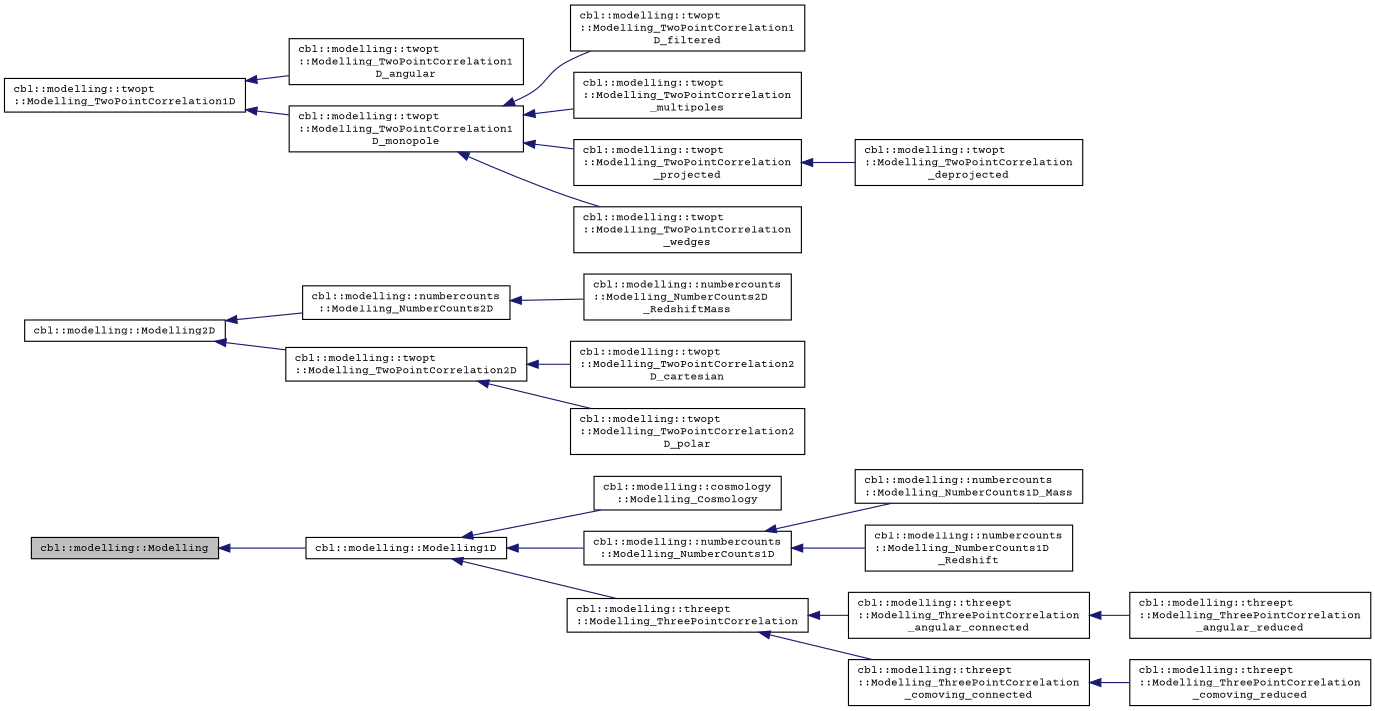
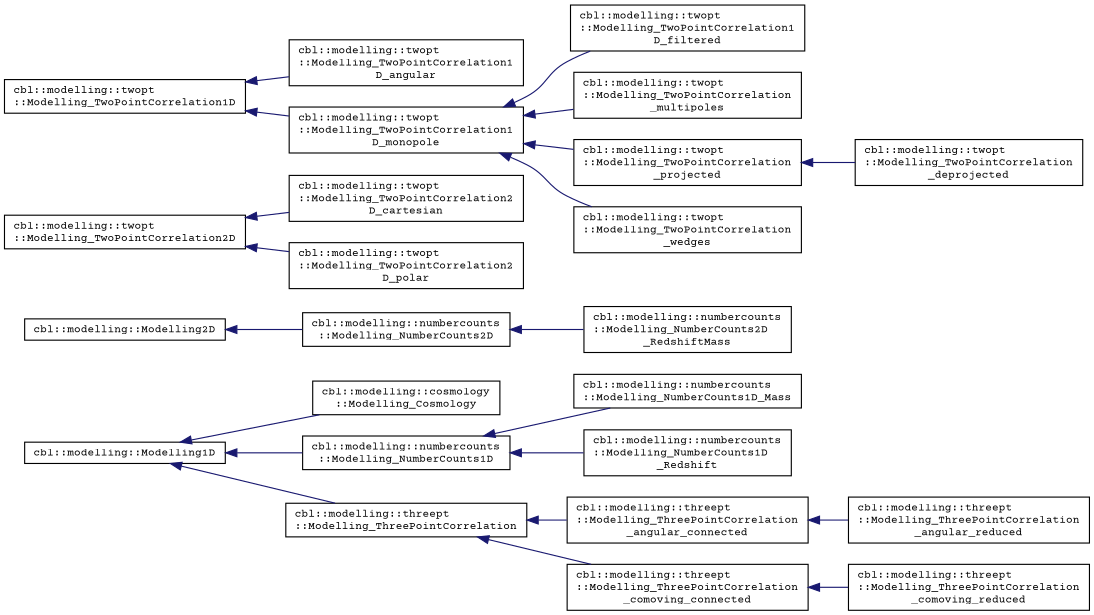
(256, 346) -> none
(125, 548) -> none
